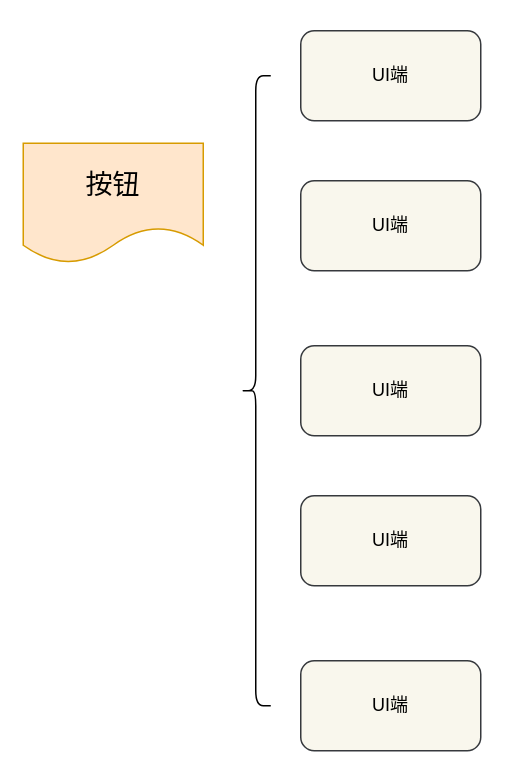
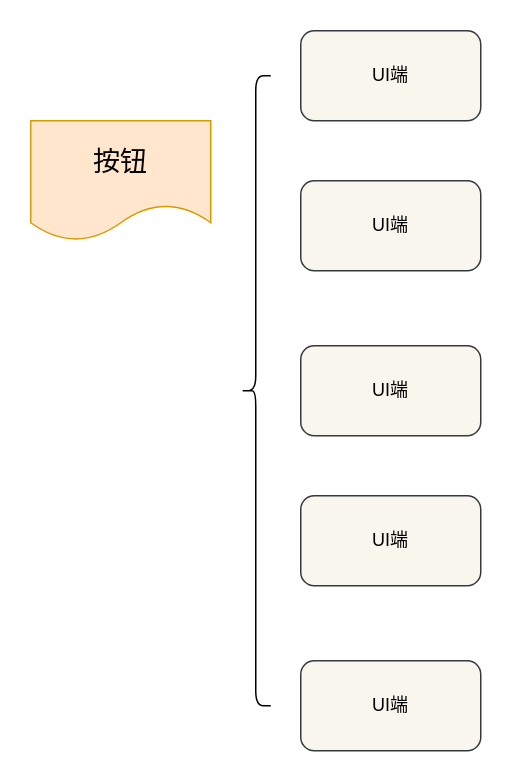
(113, 203) -> (121, 181)
